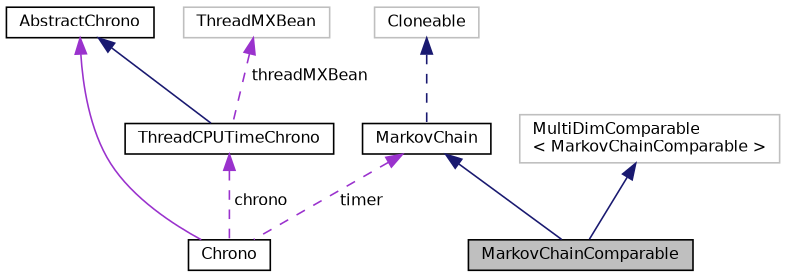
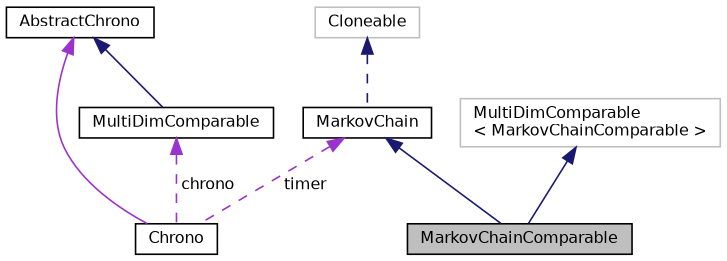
(257, 22) -> none
(229, 139) -> (176, 123)
